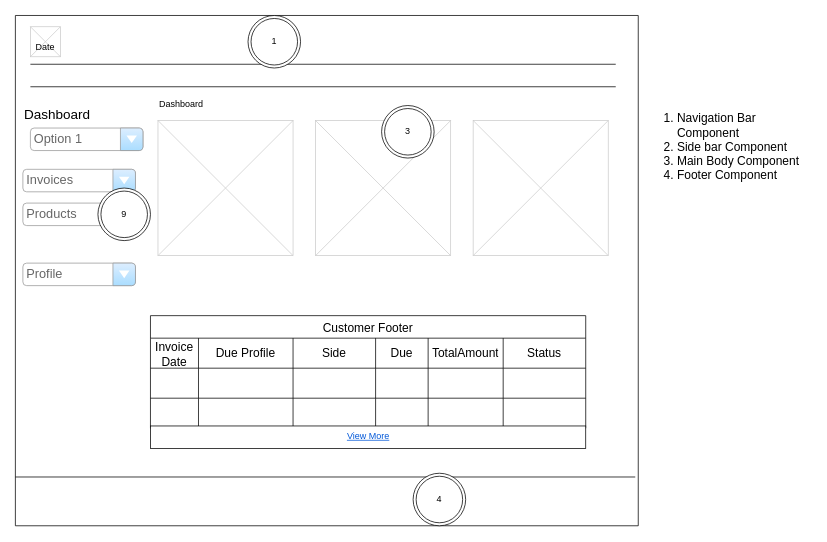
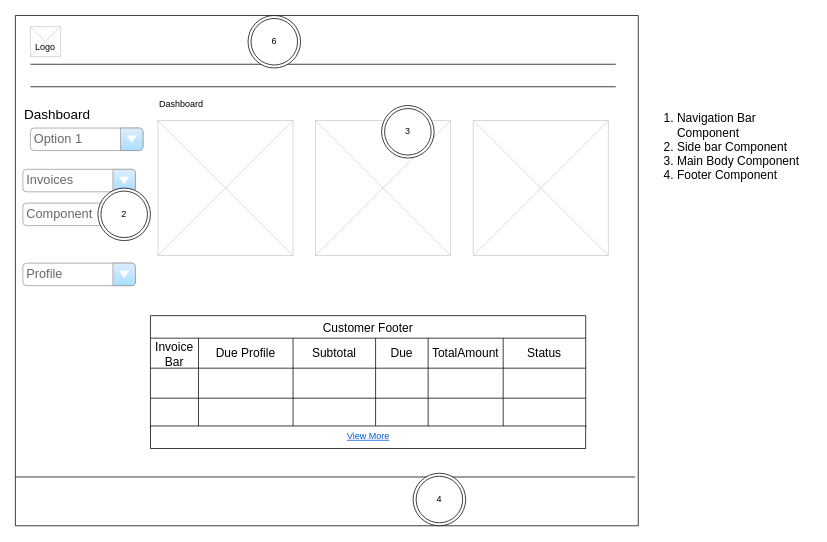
(274, 42) -> (274, 42)
(45, 47) -> (45, 47)
(55, 214) -> (59, 214)
(124, 214) -> (124, 214)
(174, 353) -> (174, 353)
(334, 353) -> (334, 353)
